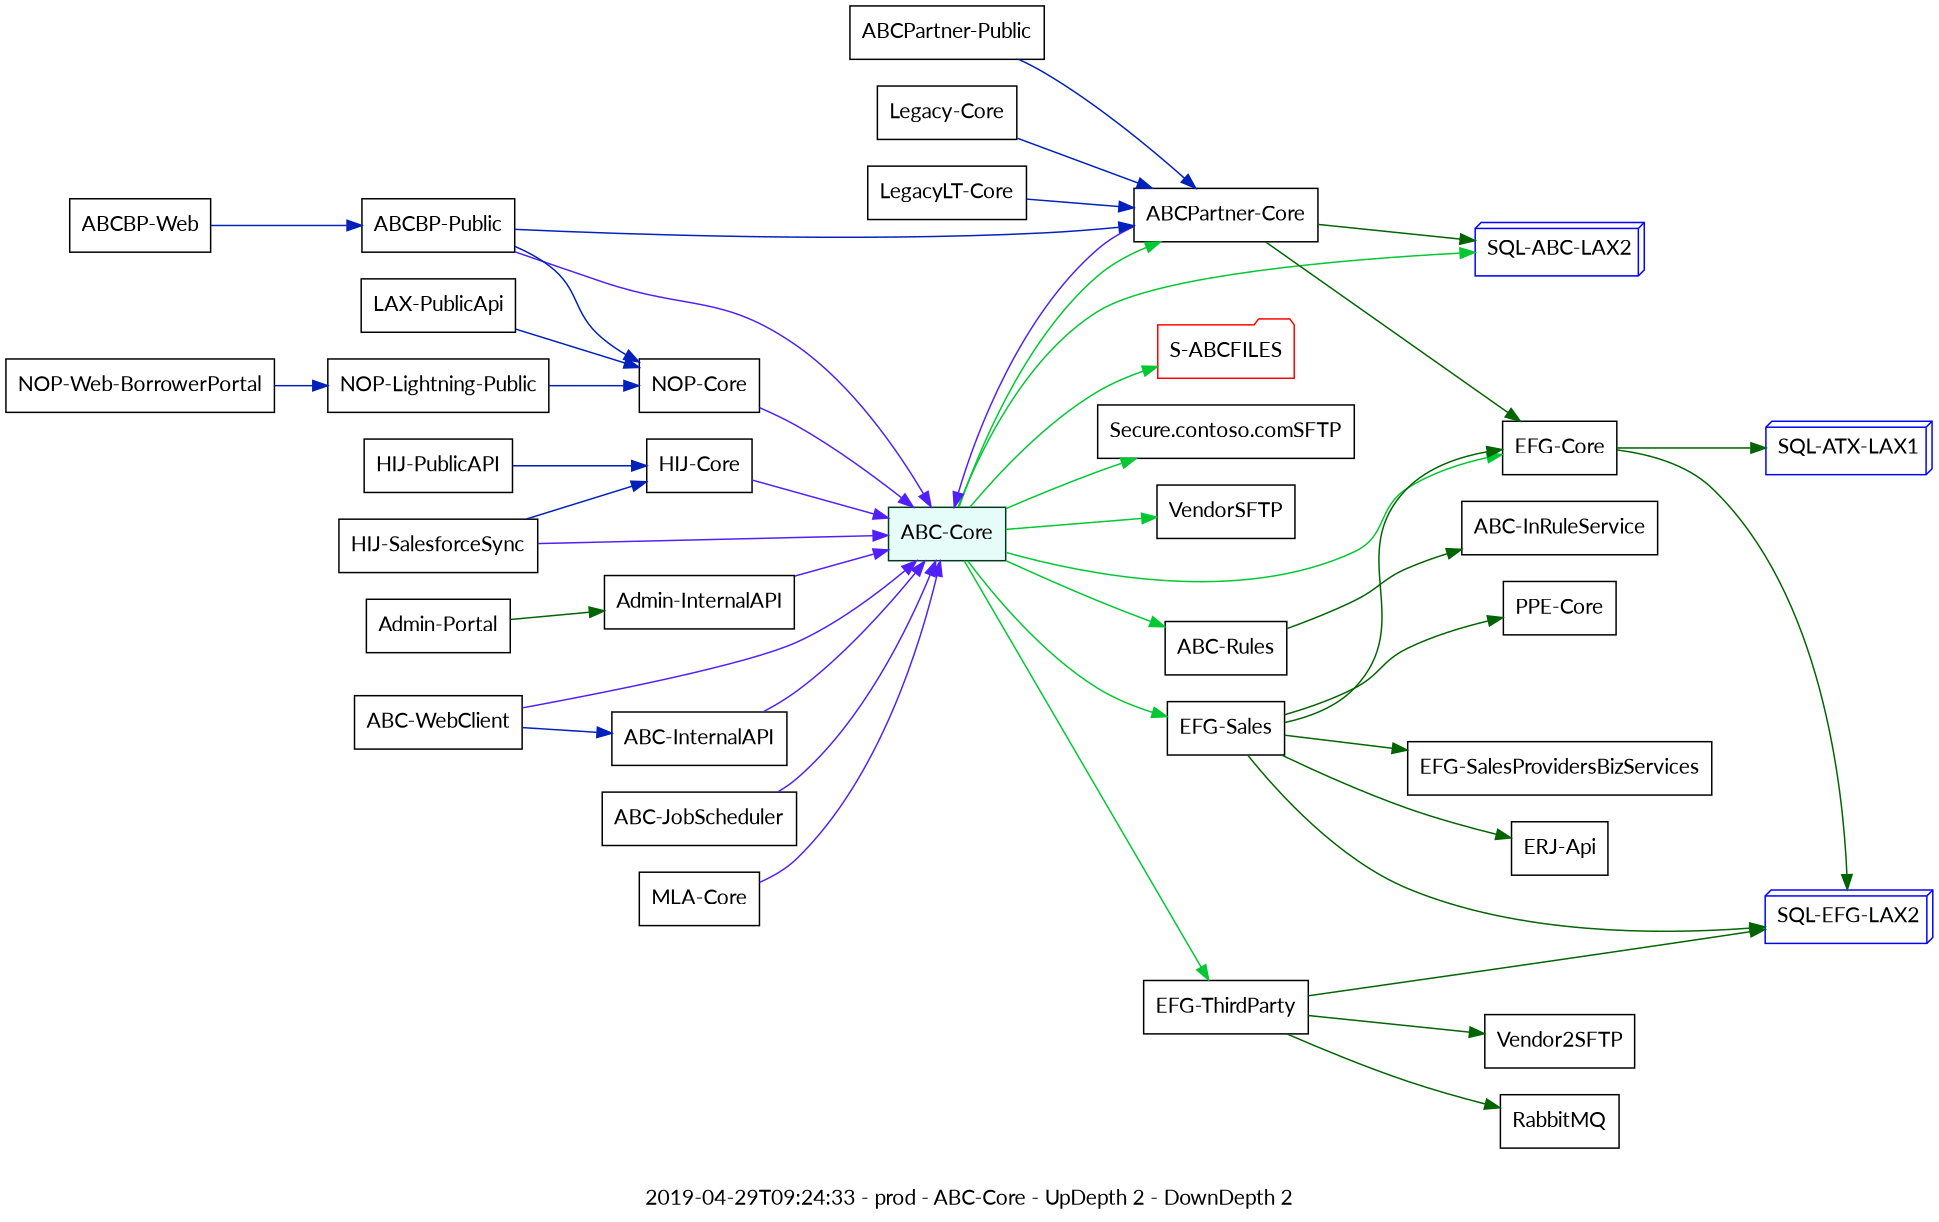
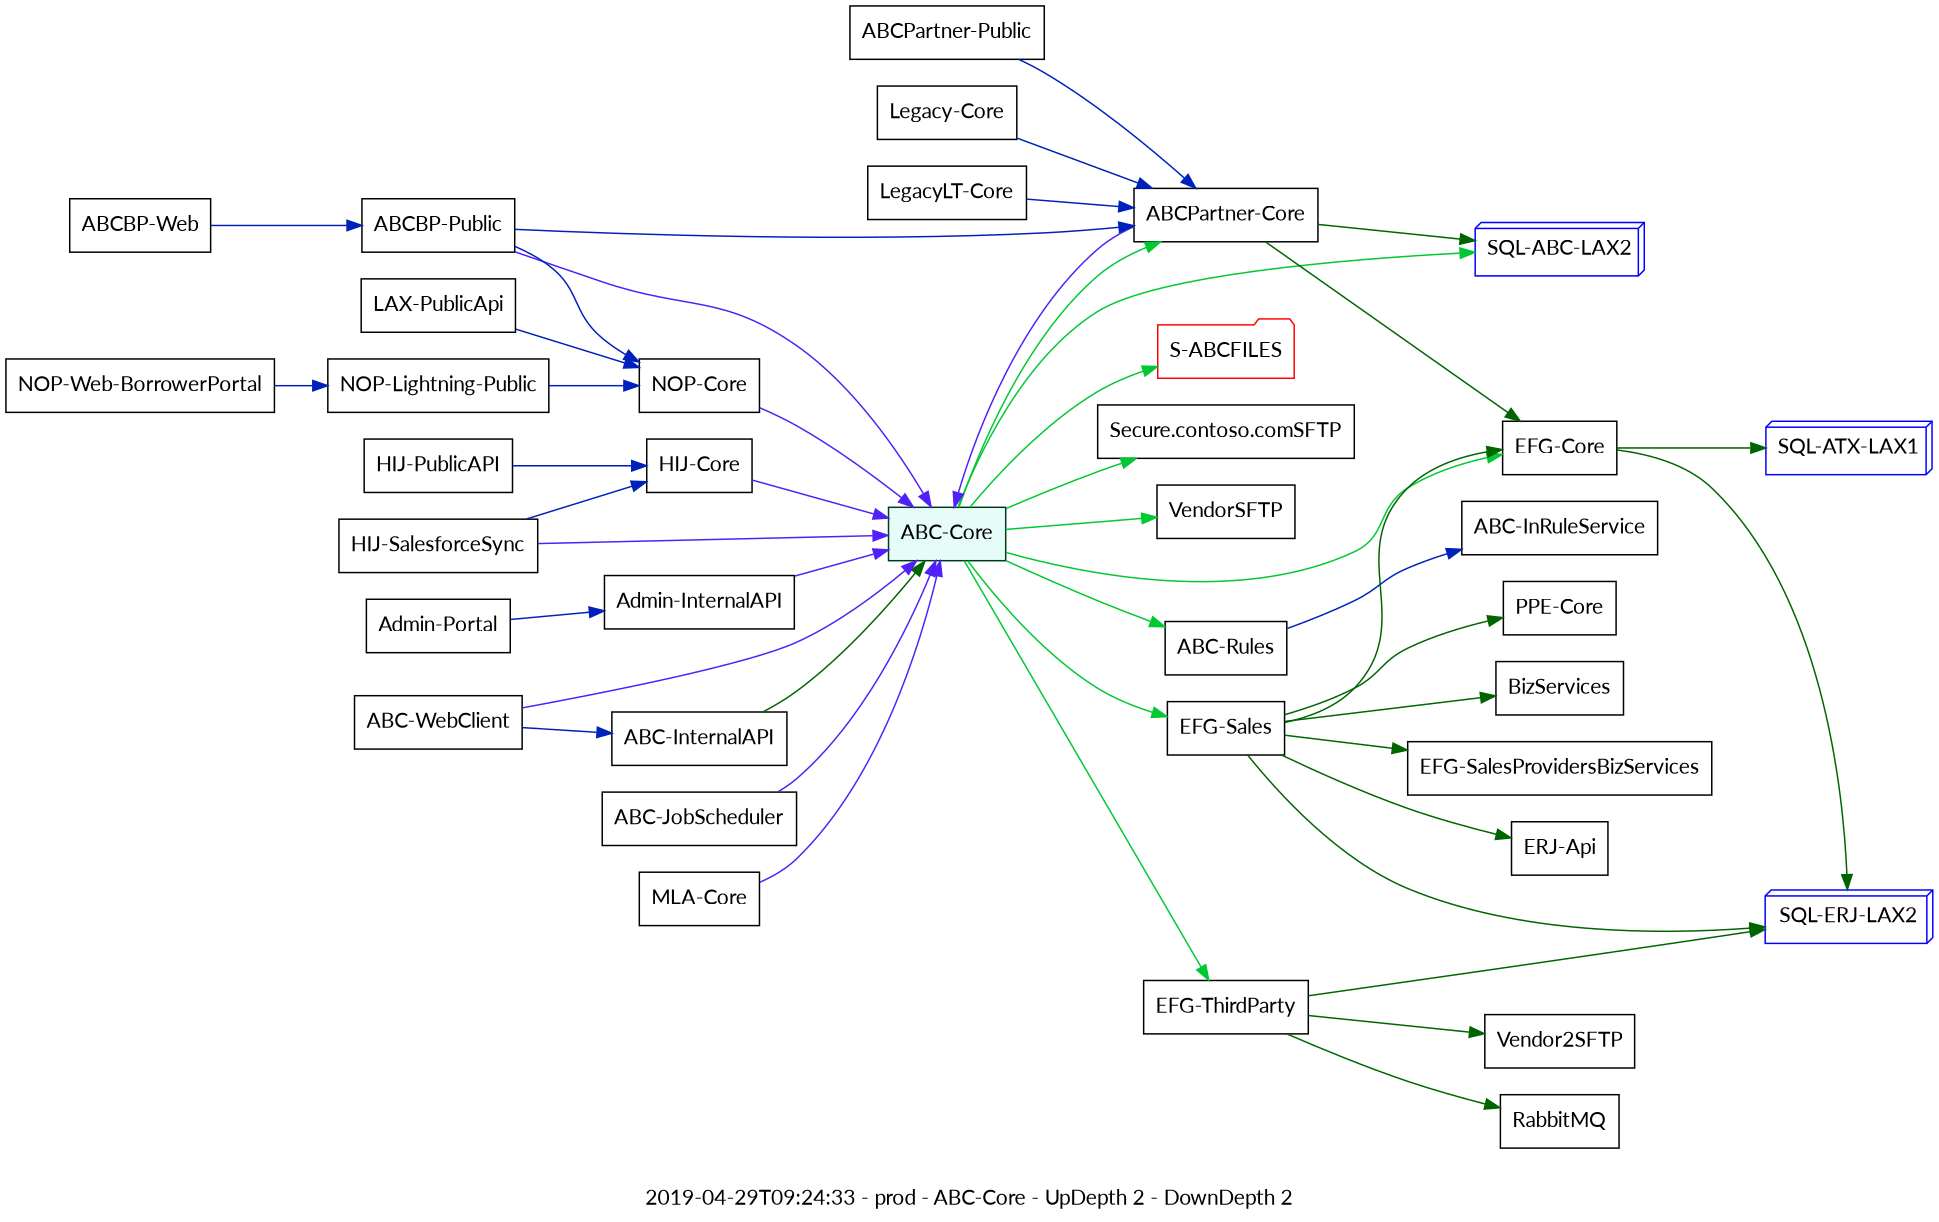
(1368, 593) -> (1368, 593)
(550, 616) -> (550, 616)
(845, 650) -> (845, 650)
none -> (1560, 688)
(1849, 917) -> (1849, 917)
